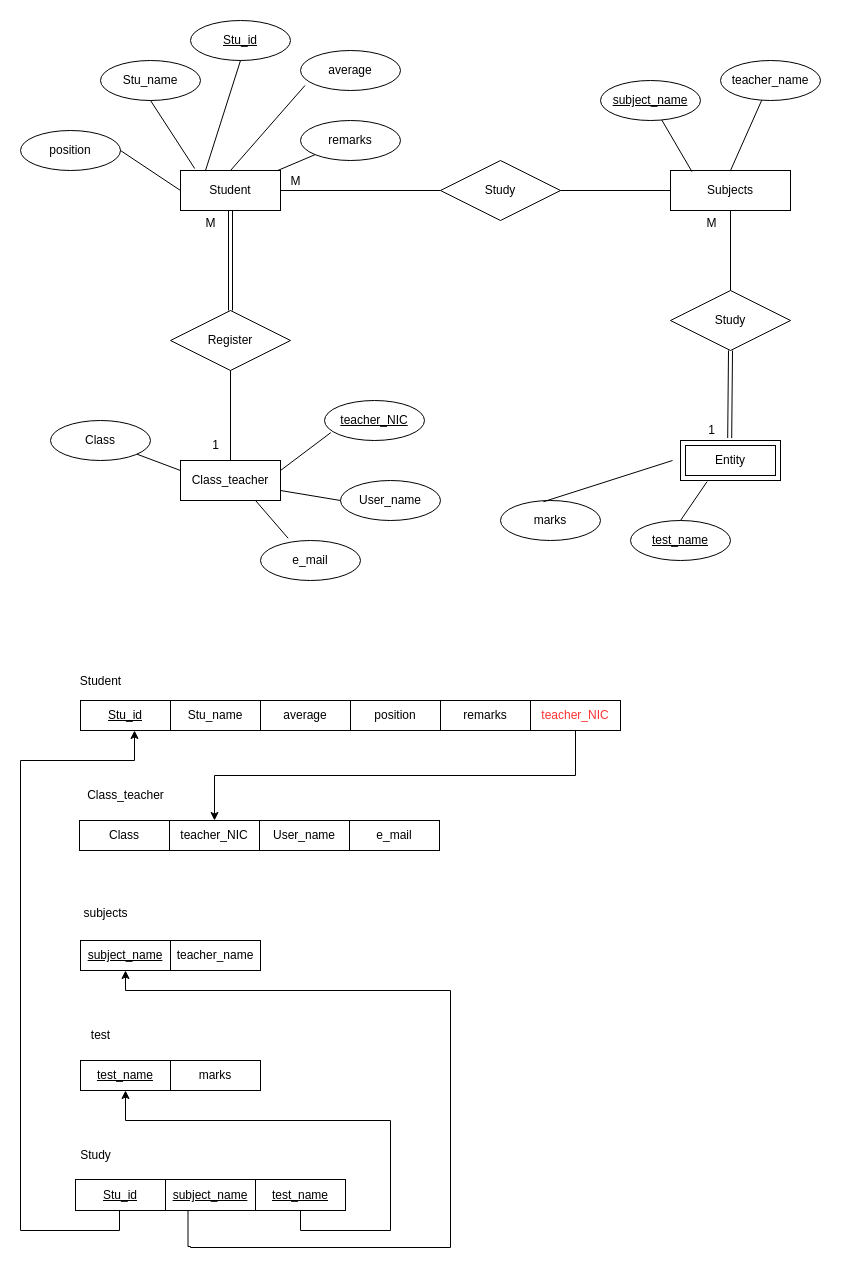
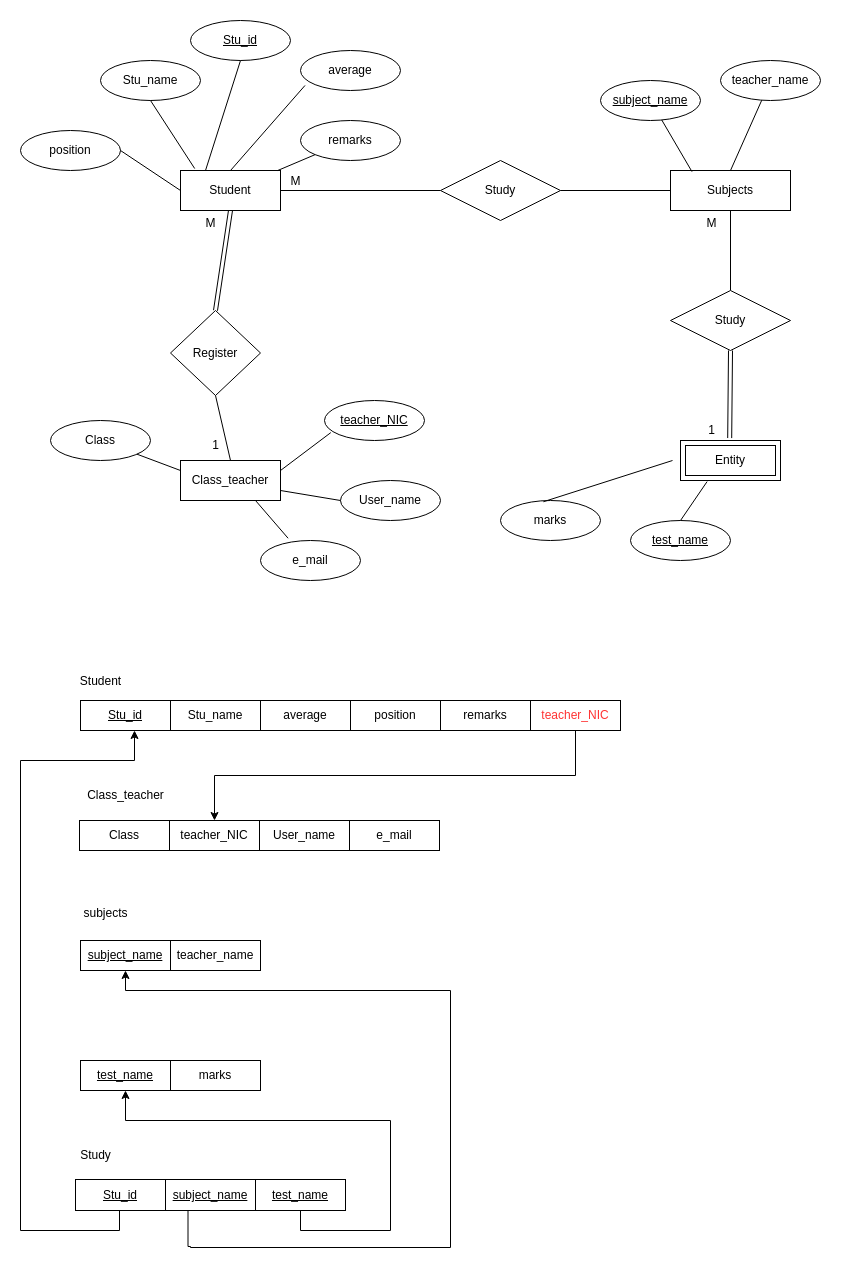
(231, 341) -> (216, 353)
(101, 1036) -> none
